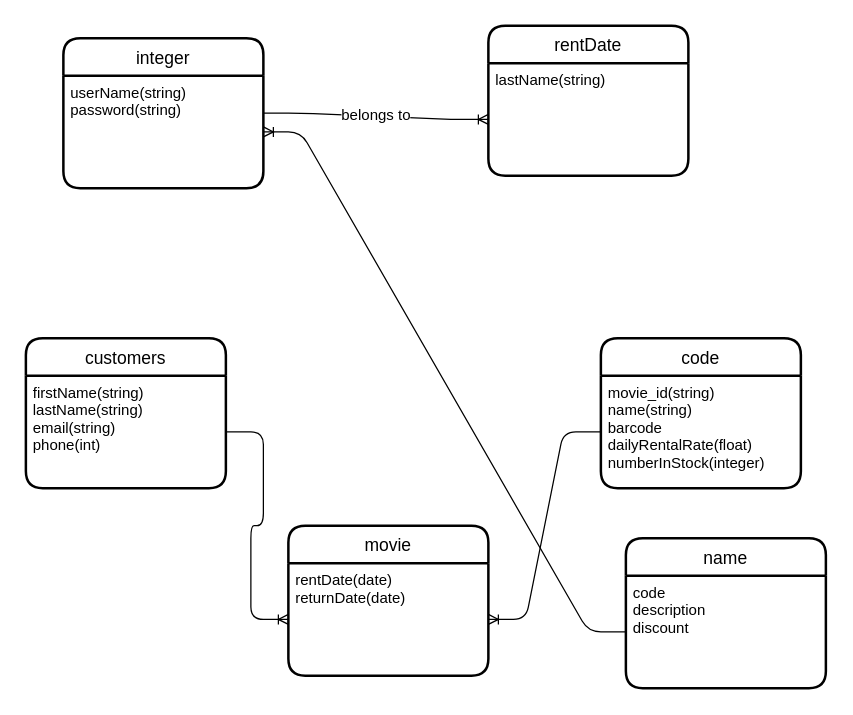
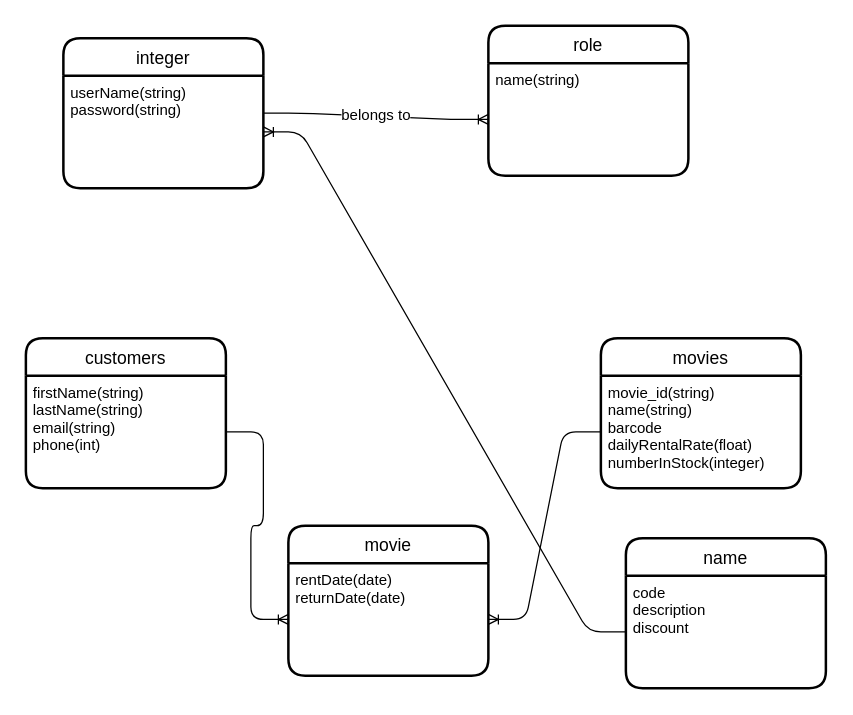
(588, 45) -> (588, 45)
(558, 80) -> (543, 80)
(700, 358) -> (700, 358)
